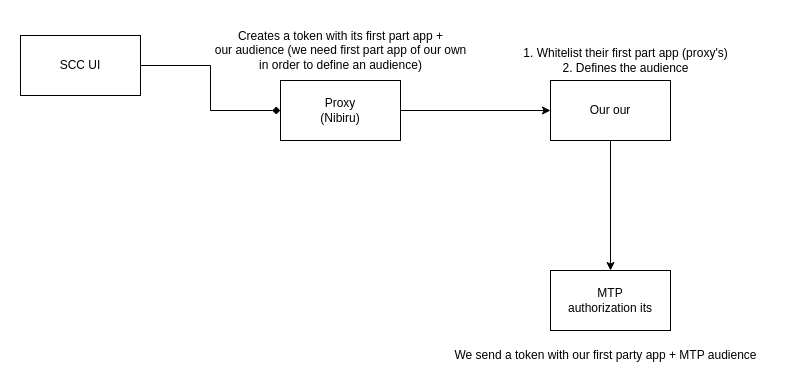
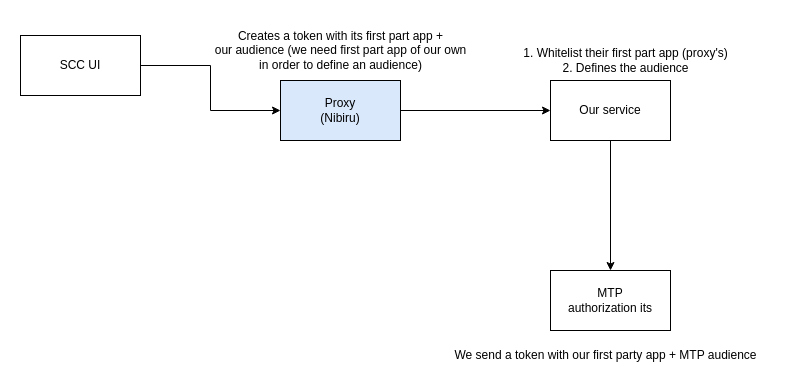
(272, 111) -> (272, 111)
(341, 111) -> (341, 111)
(611, 111) -> (611, 111)
